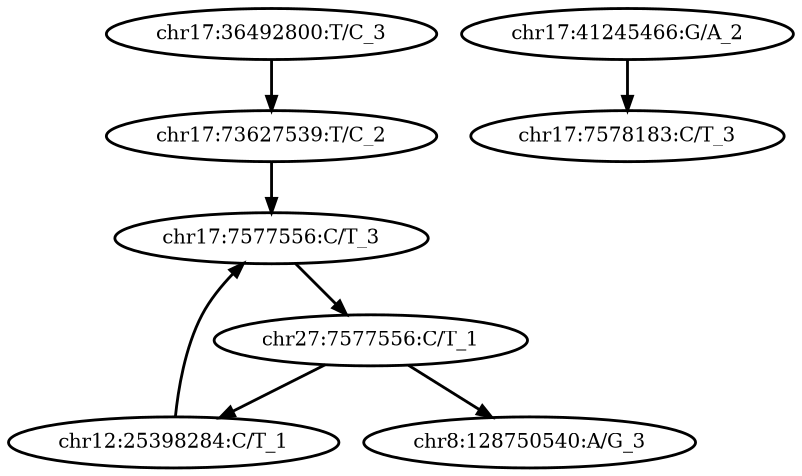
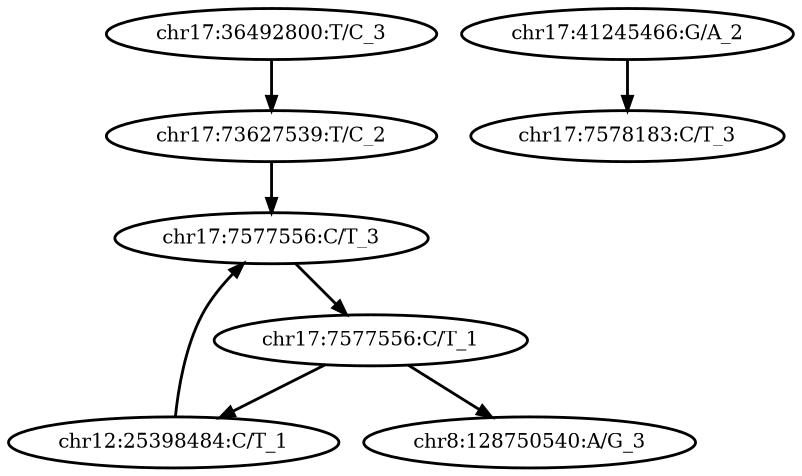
(371, 340) -> (371, 340)
(174, 442) -> (174, 442)
